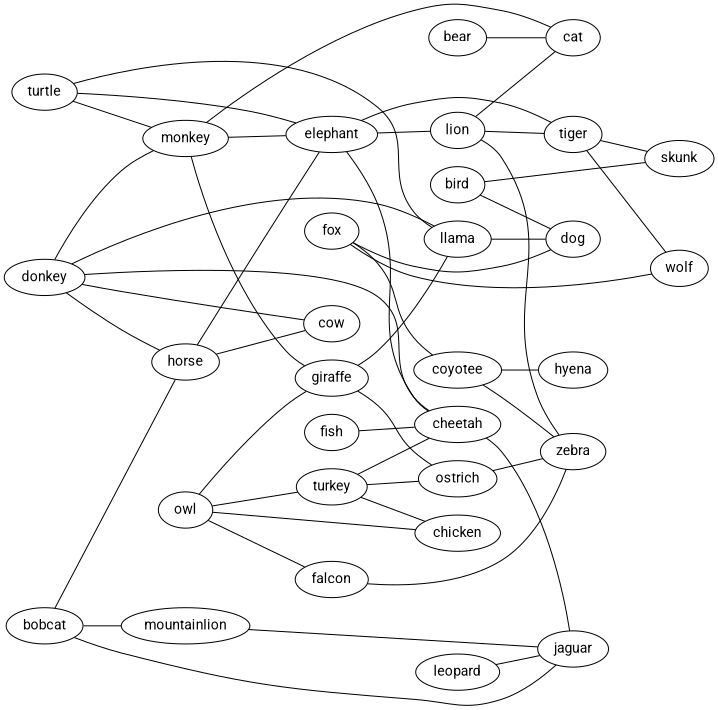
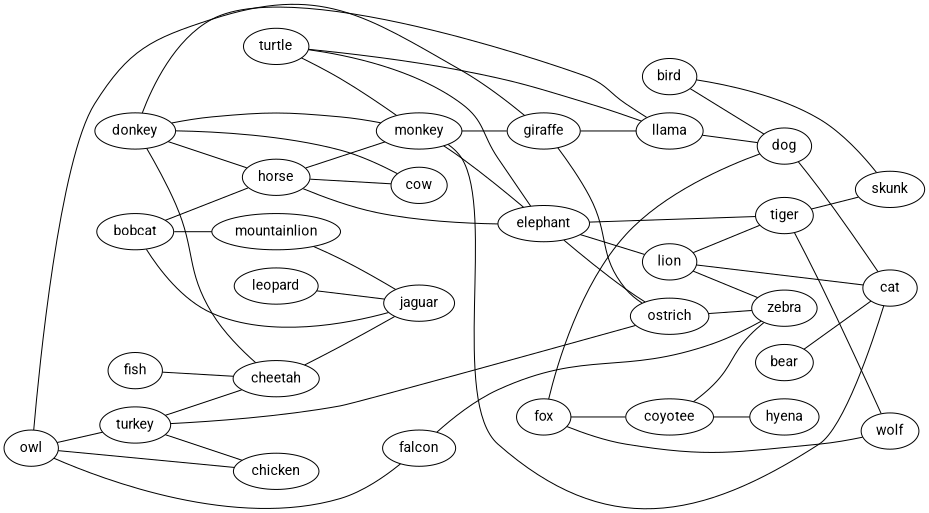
none -> (339, 157)
none -> (839, 216)
(388, 247) -> (606, 274)
